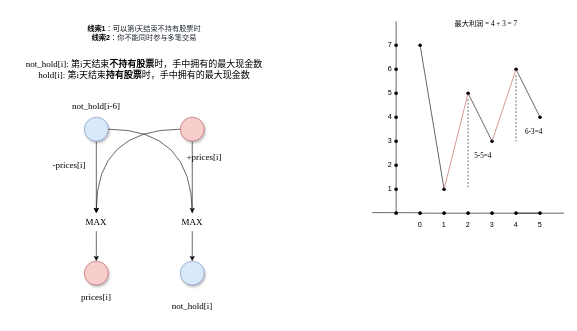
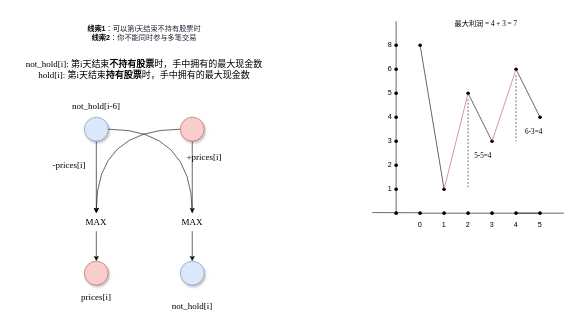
(390, 45) -> (390, 45)
